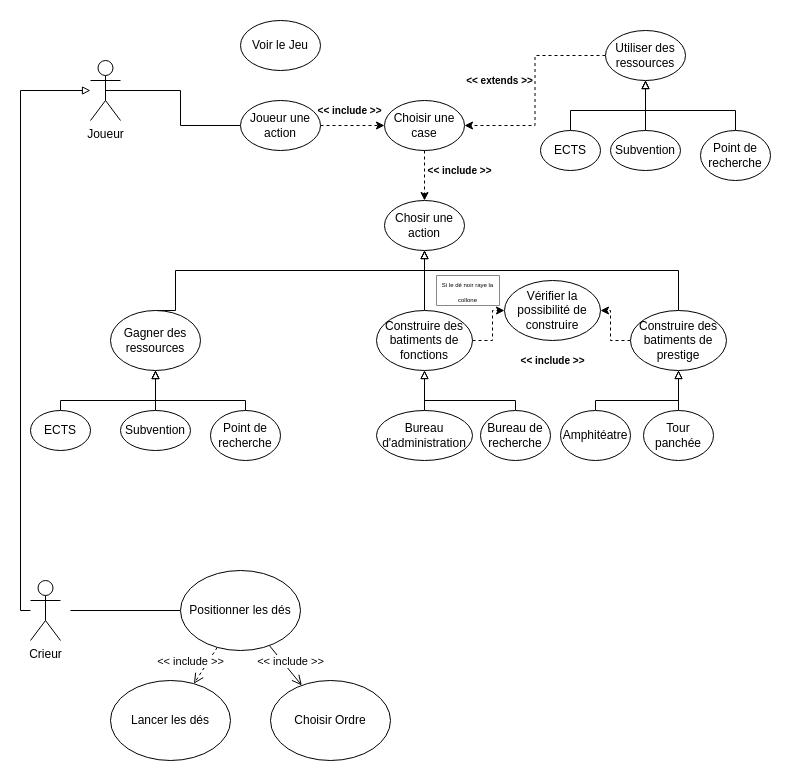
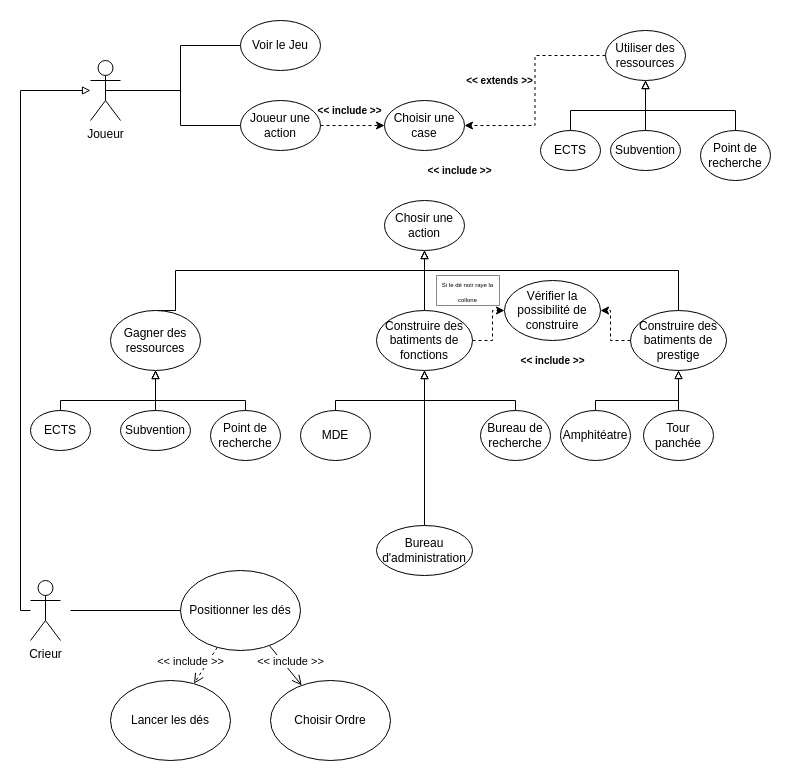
none -> (189, 46)
(425, 172) -> none
none -> (374, 401)
none -> (336, 436)
(425, 436) -> (425, 551)
